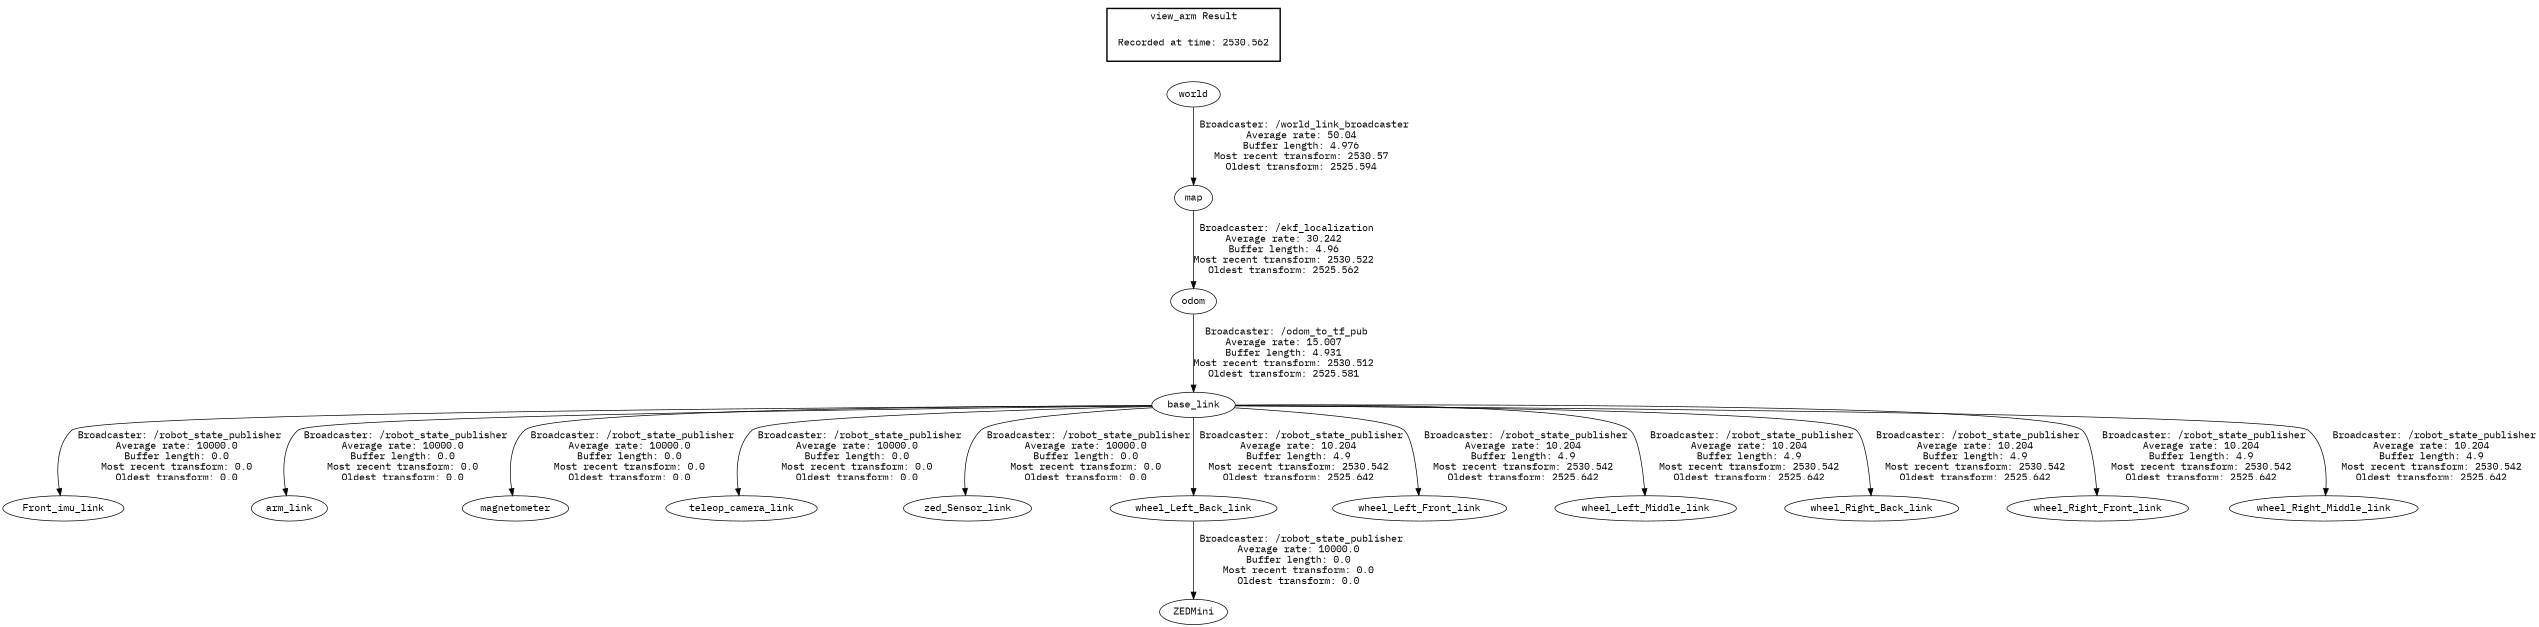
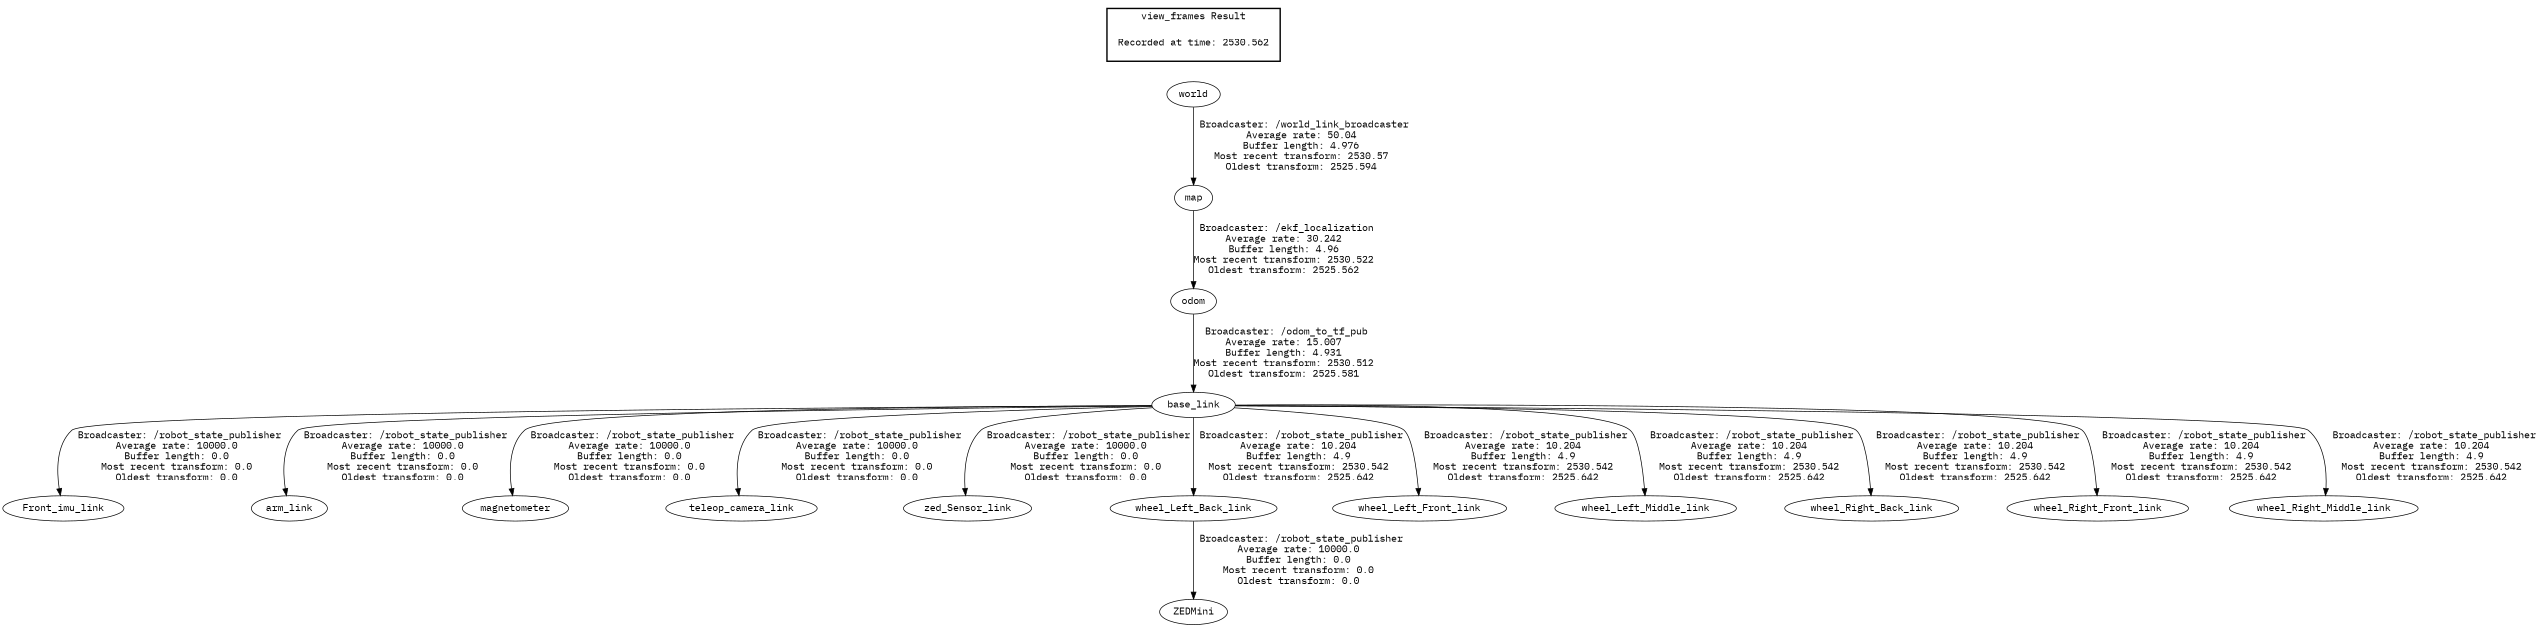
(1194, 17) -> (1194, 17)
